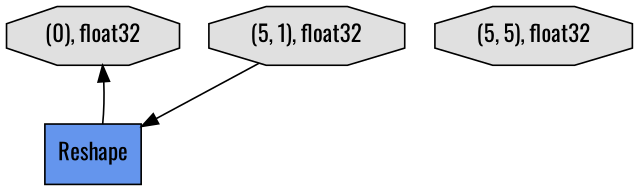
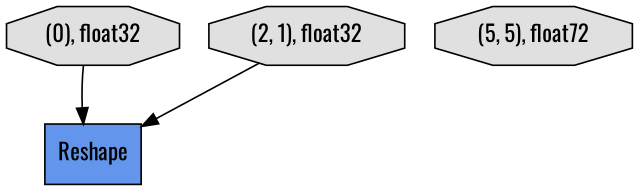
(307, 36) -> (307, 36)
(534, 36) -> (534, 36)
(104, 103) -> (82, 86)
